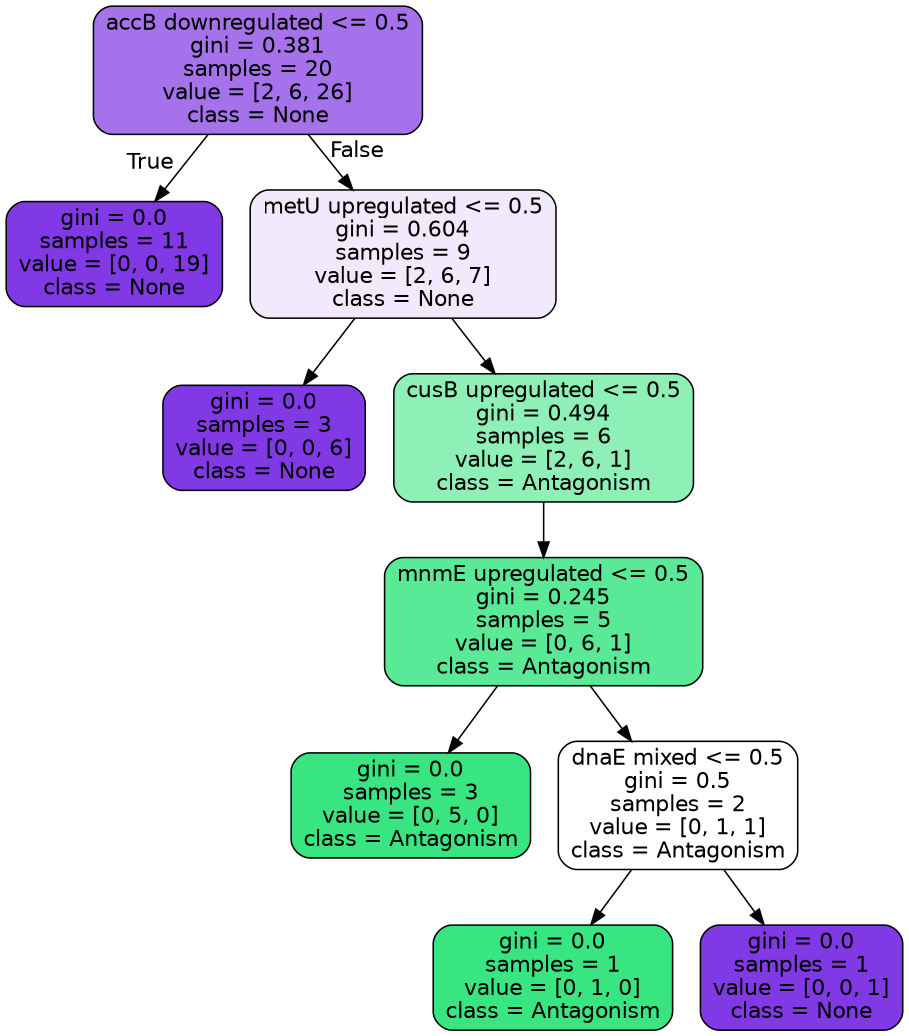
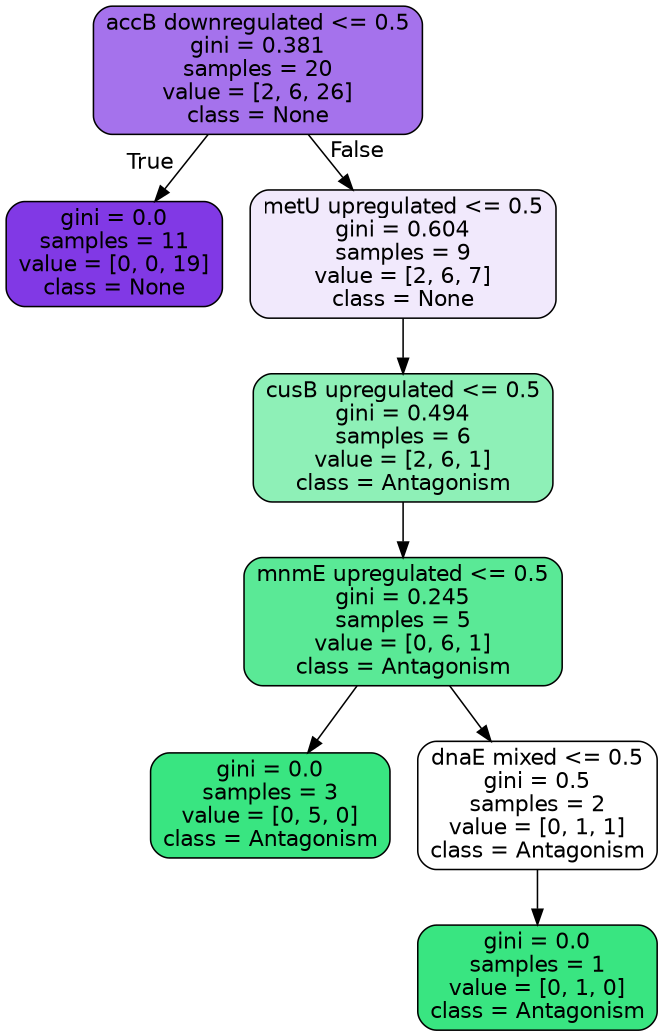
(264, 438) -> none
(802, 978) -> none
